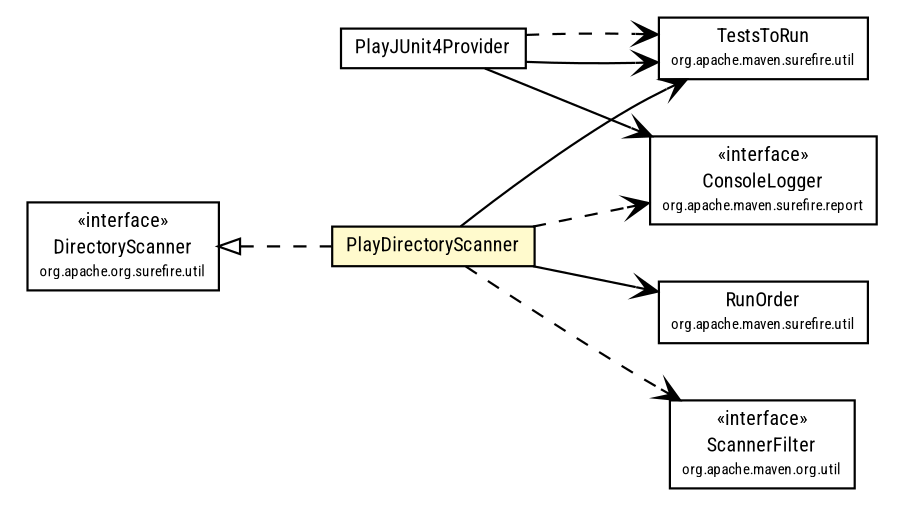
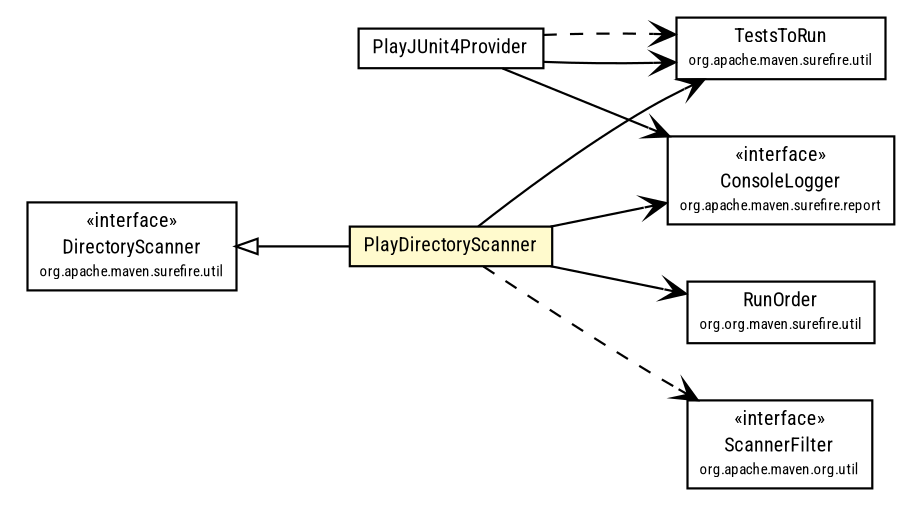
(580, 217) -> (597, 217)
(286, 246) -> (304, 246)
(123, 272) -> (132, 272)
(763, 324) -> (781, 324)
